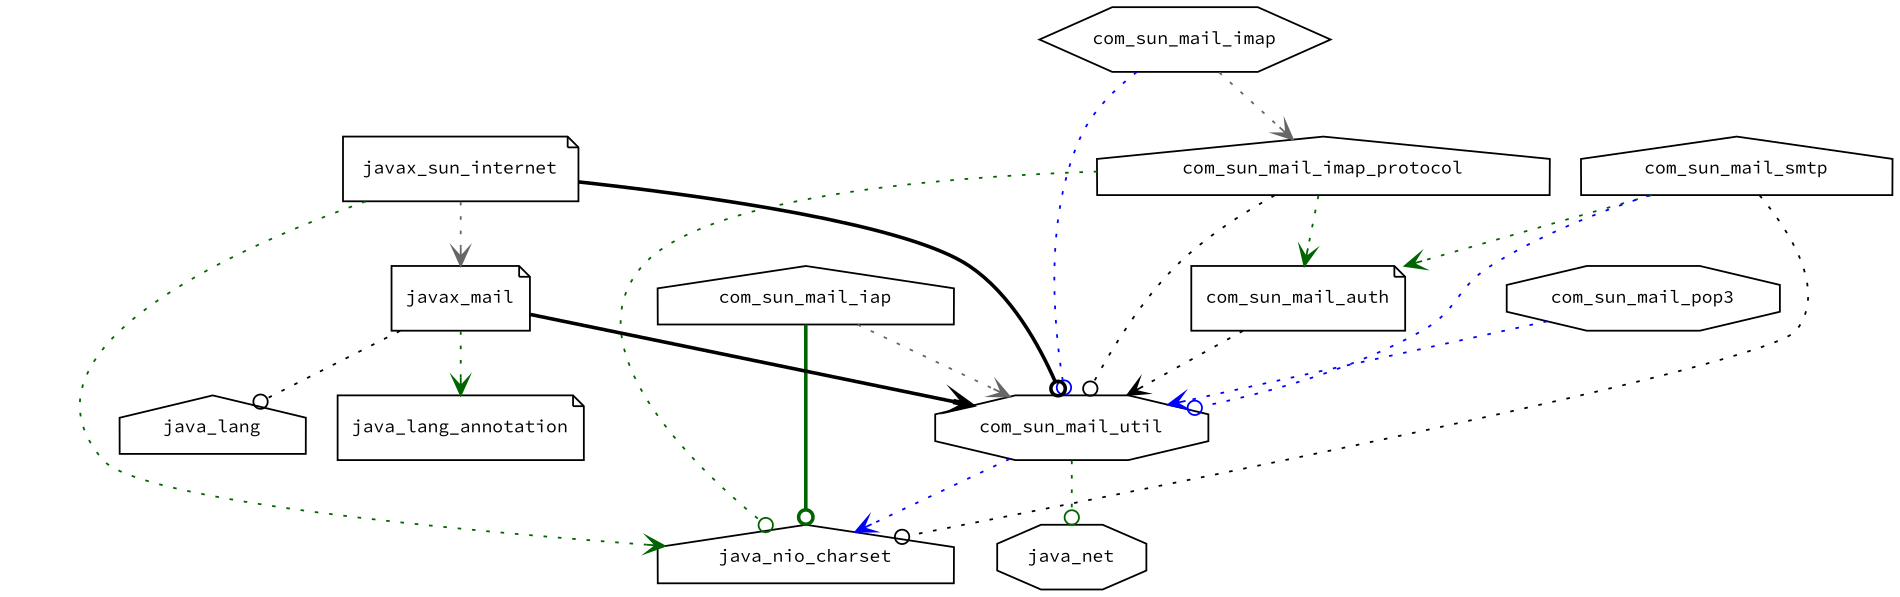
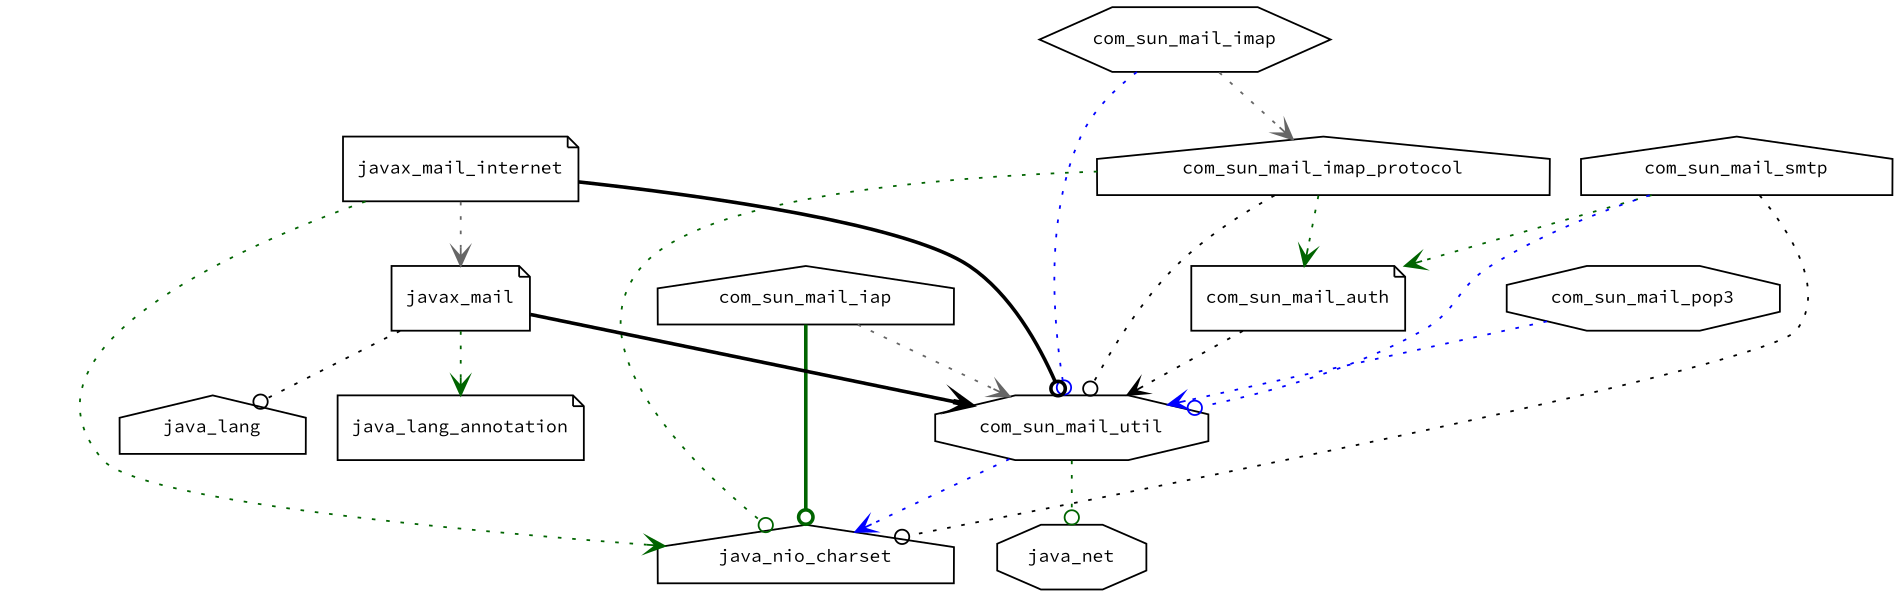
(461, 169) -> (461, 169)
